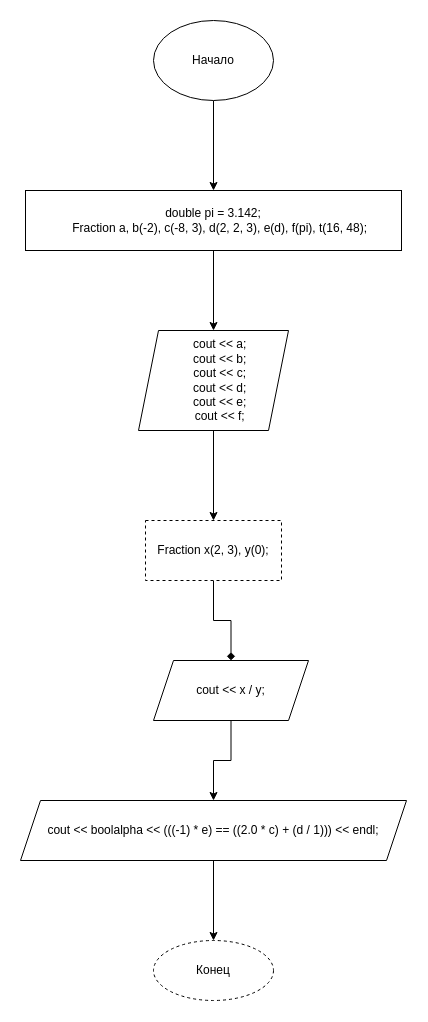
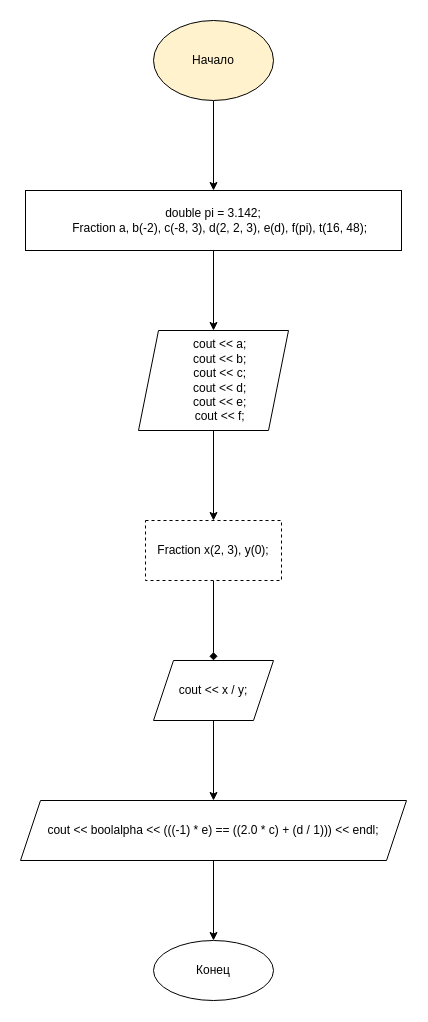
(214, 61) -> (214, 61)
(231, 691) -> (214, 691)
(214, 971) -> (214, 971)
